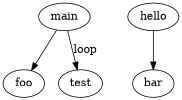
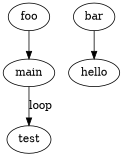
(153, 46) -> (94, 41)
(46, 47) -> (29, 41)
